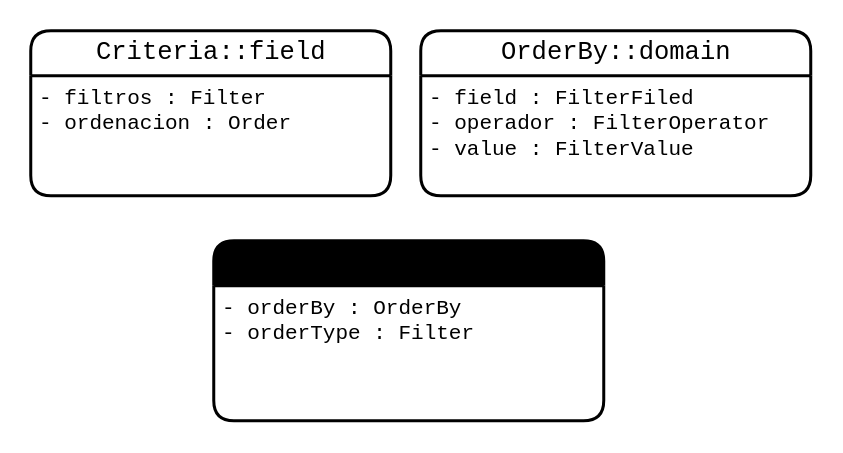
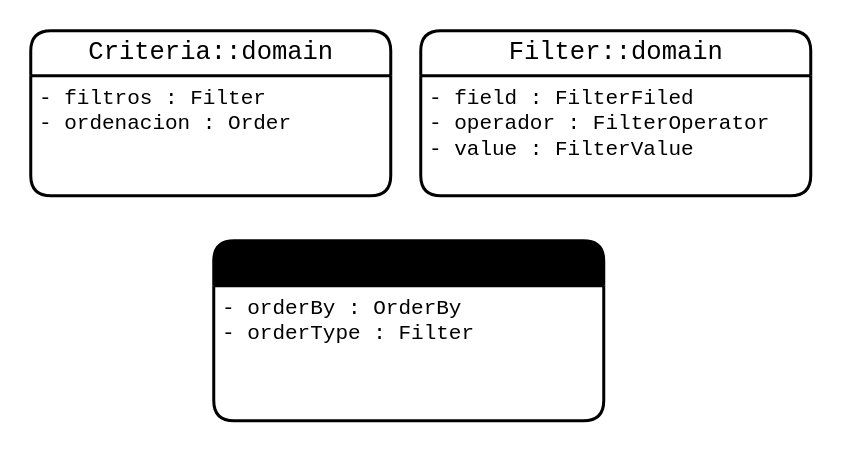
(212, 53) -> (212, 53)
(617, 53) -> (617, 53)
